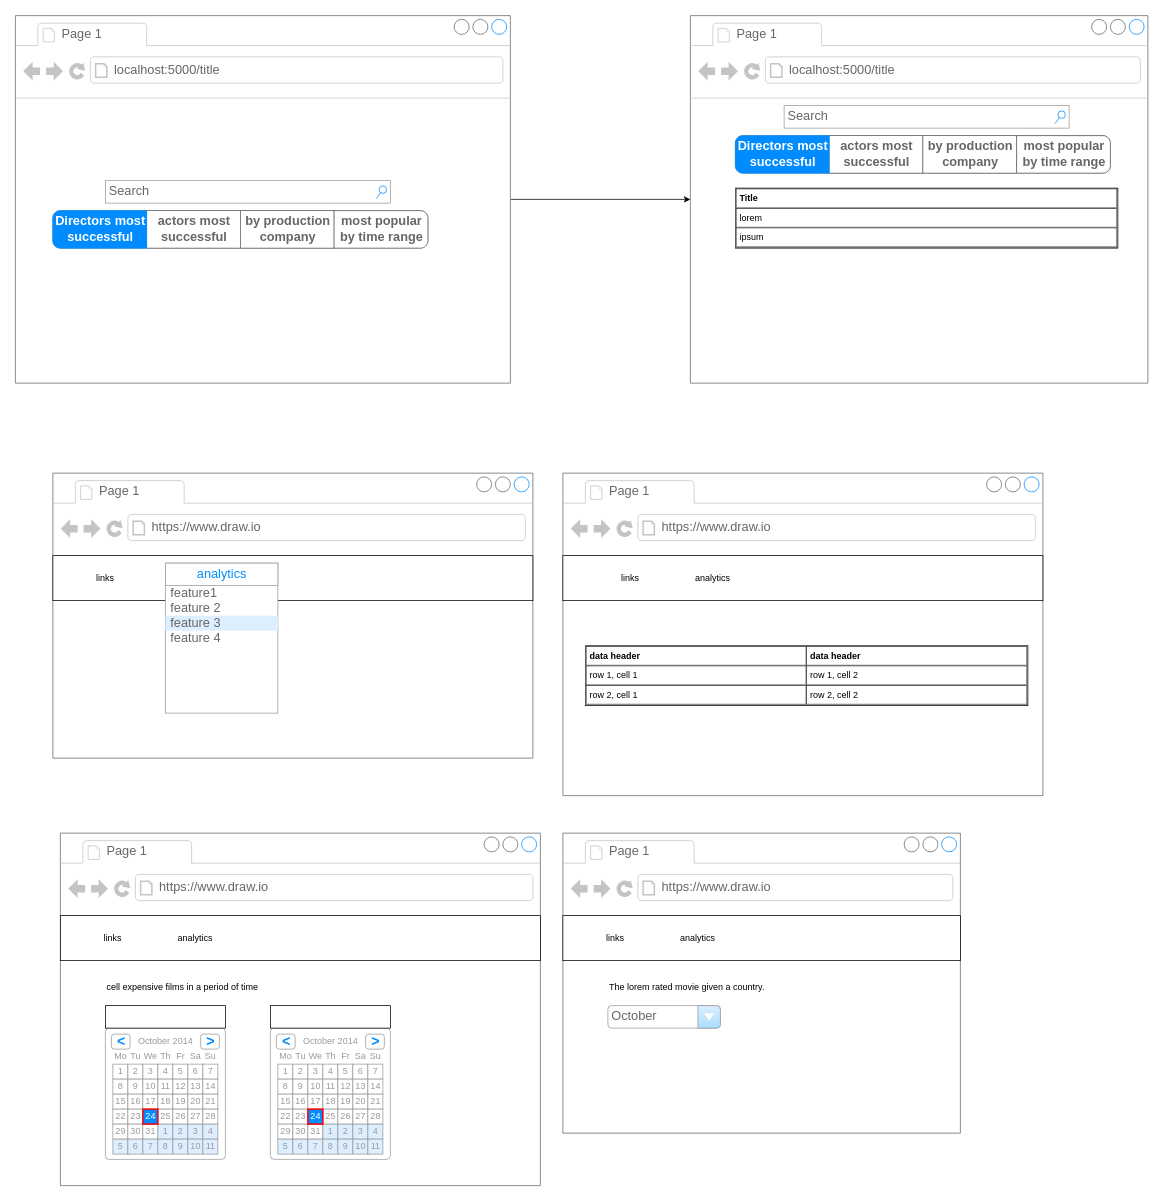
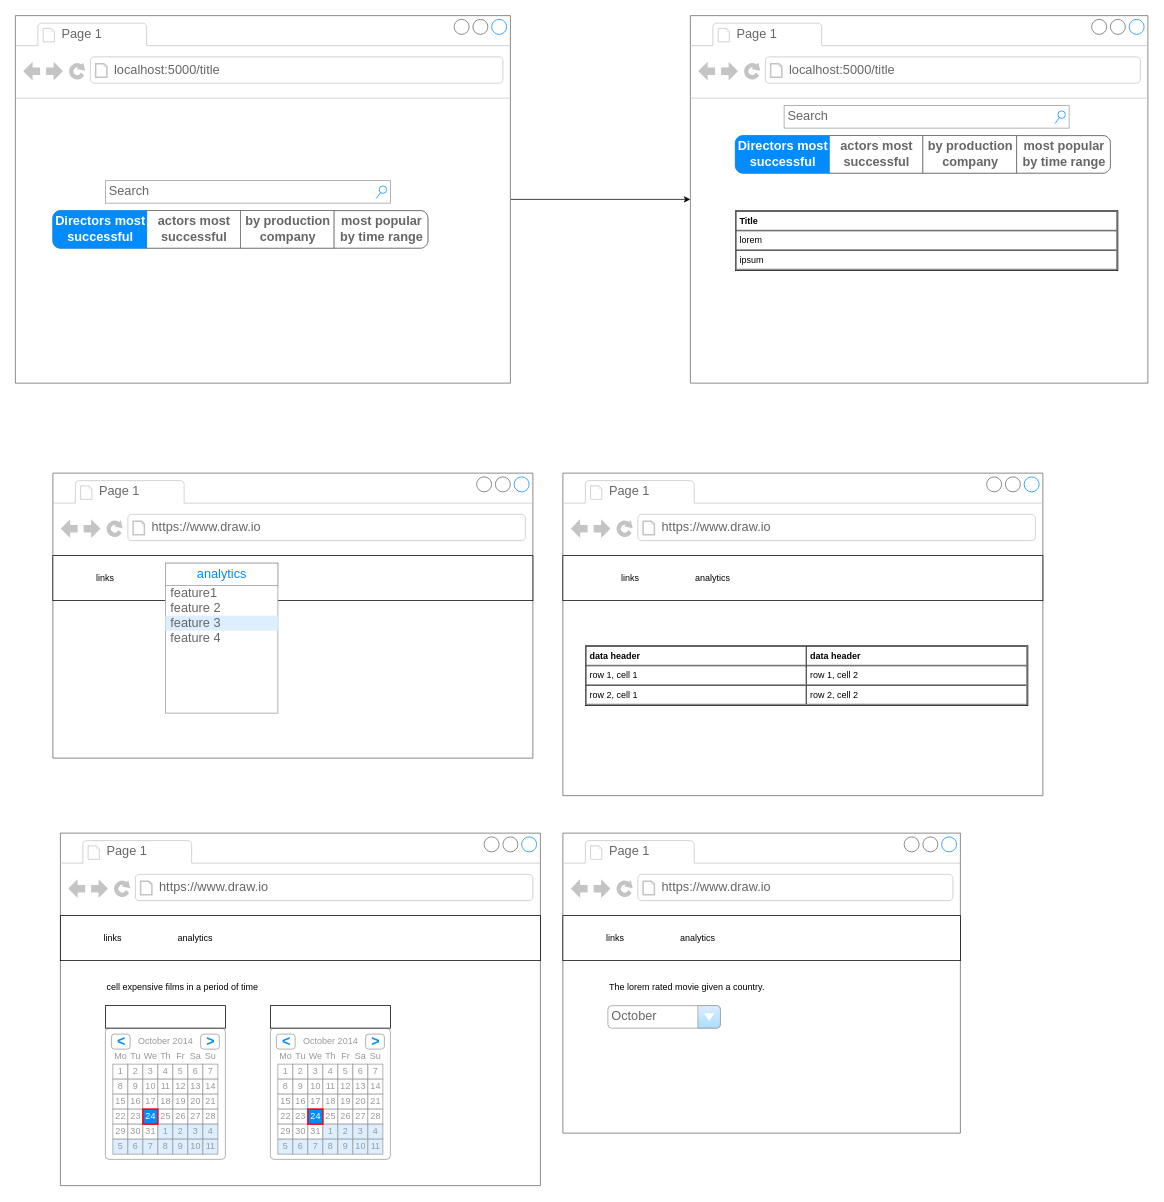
(927, 218) -> (927, 240)
